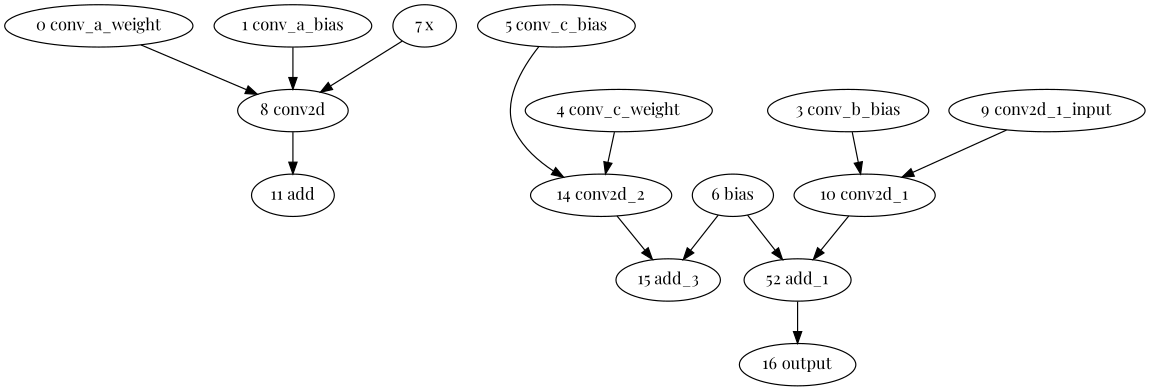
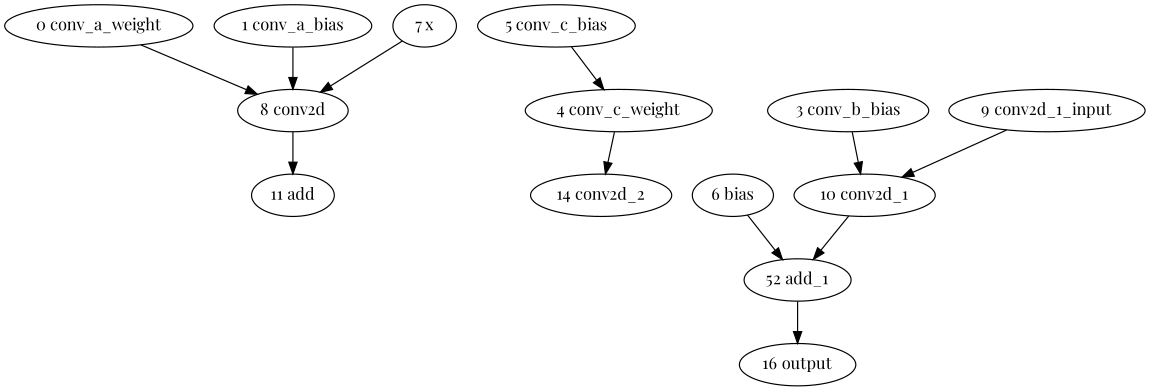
(511, 114) -> (584, 64)
(668, 280) -> none
